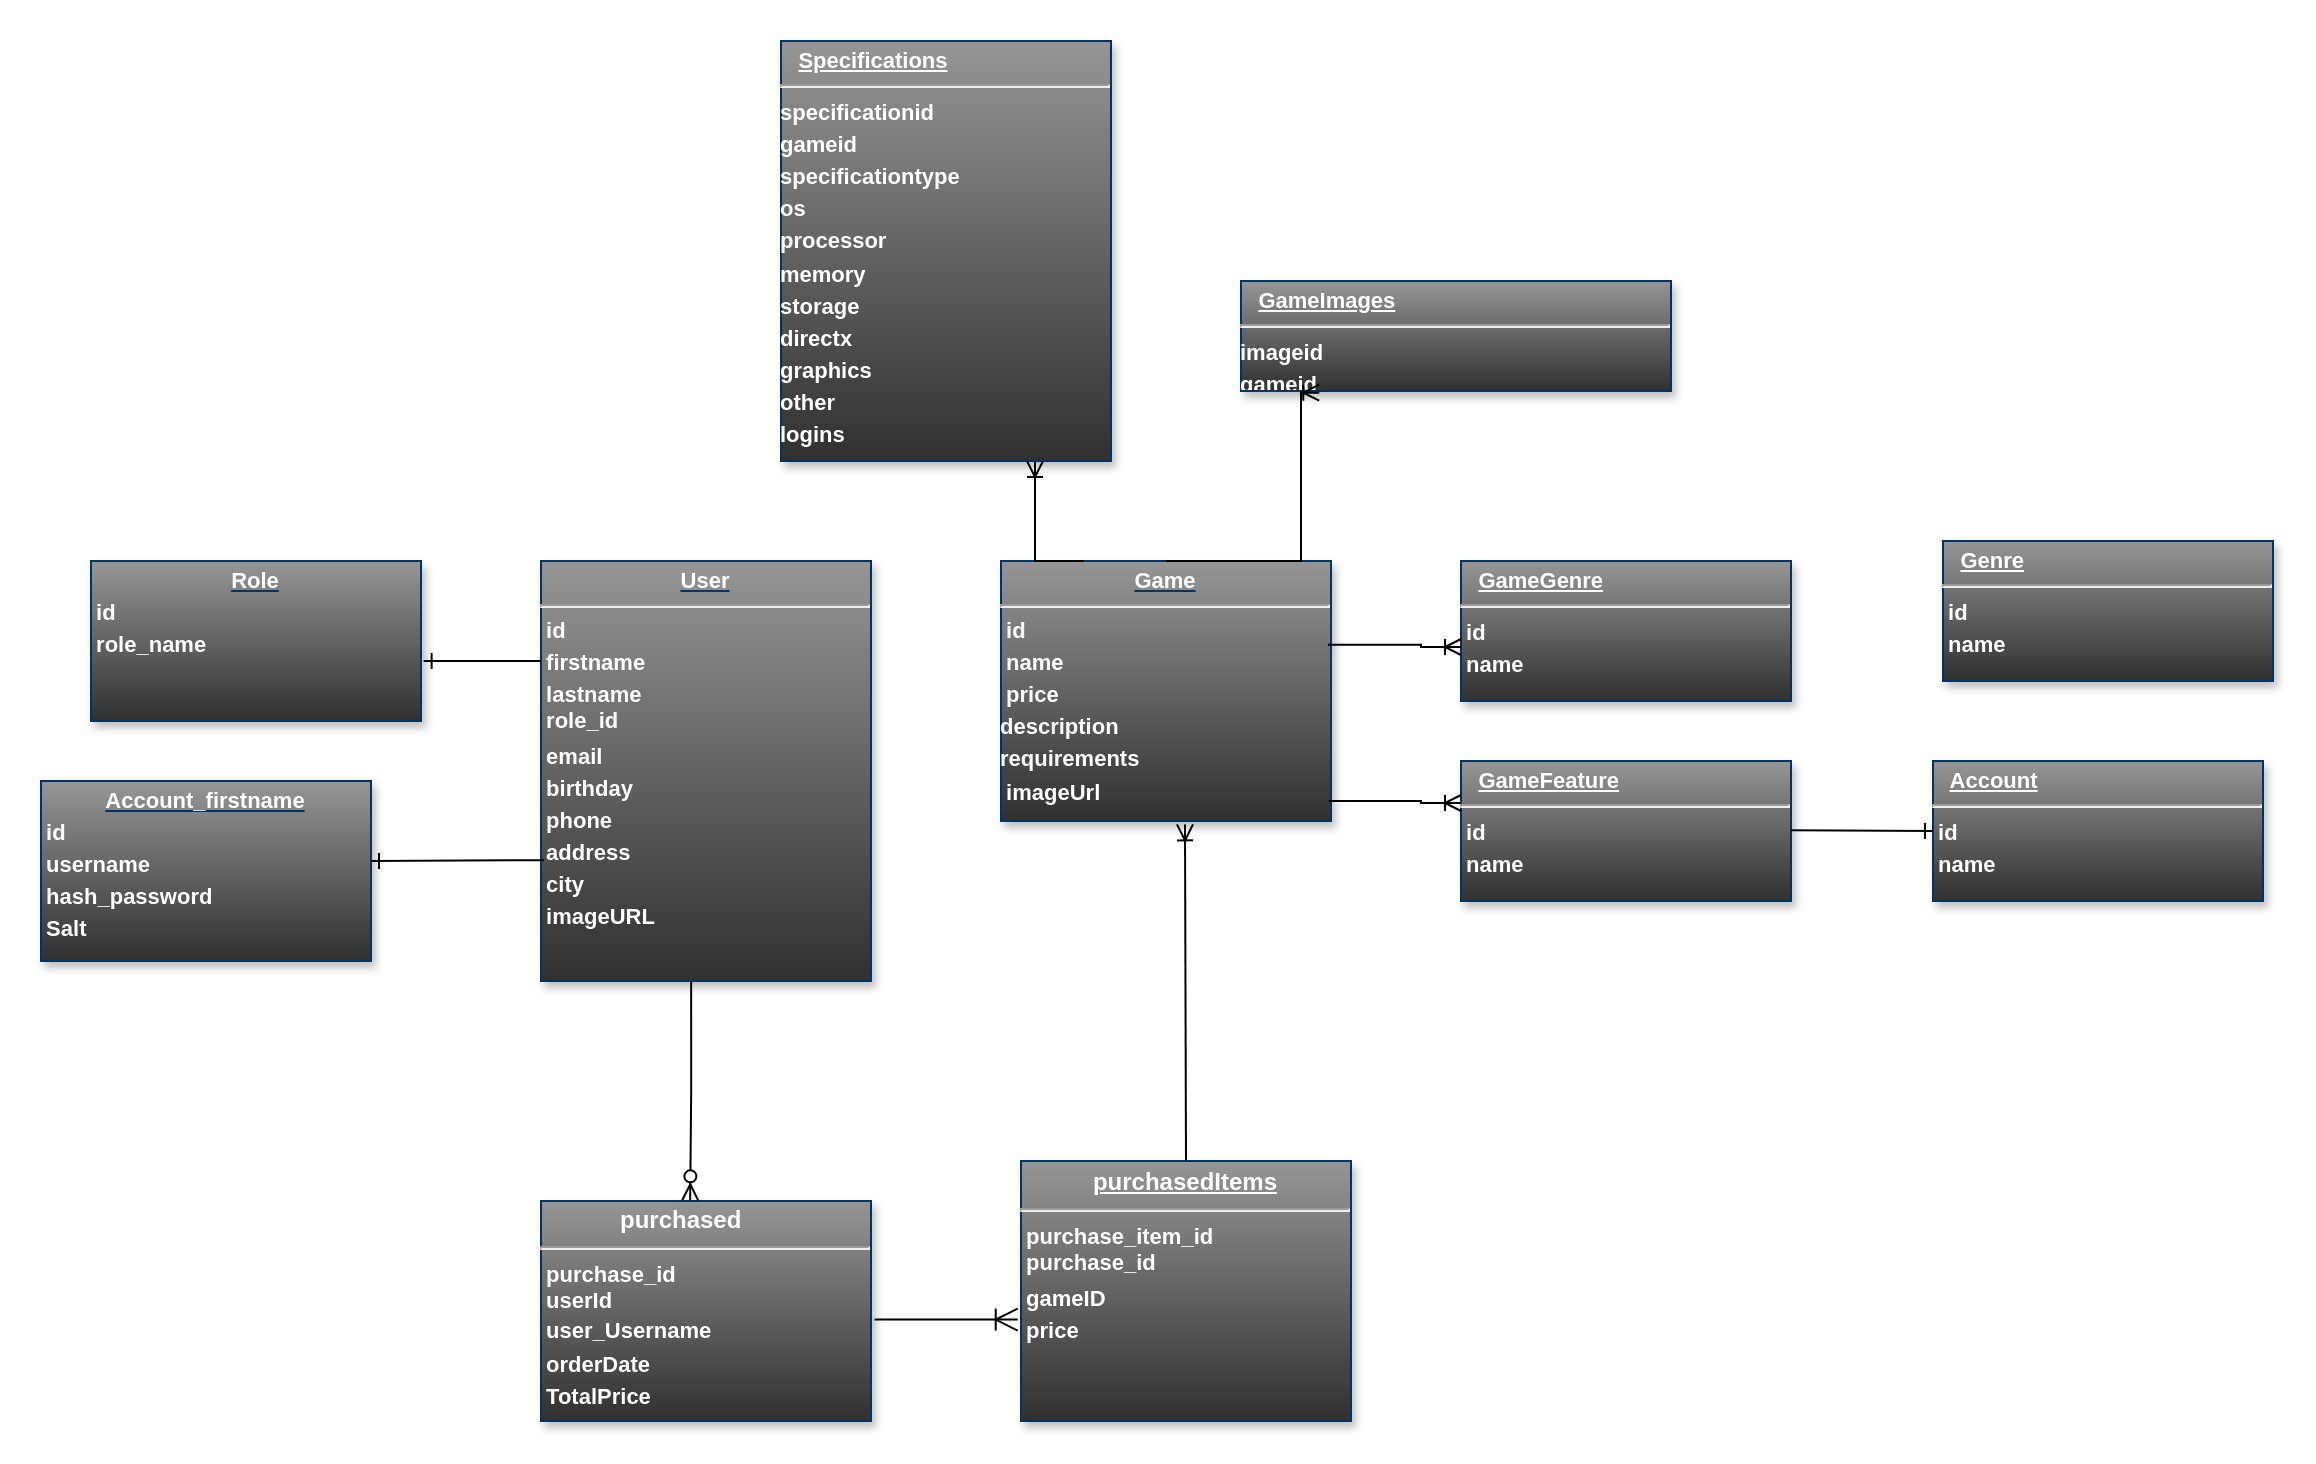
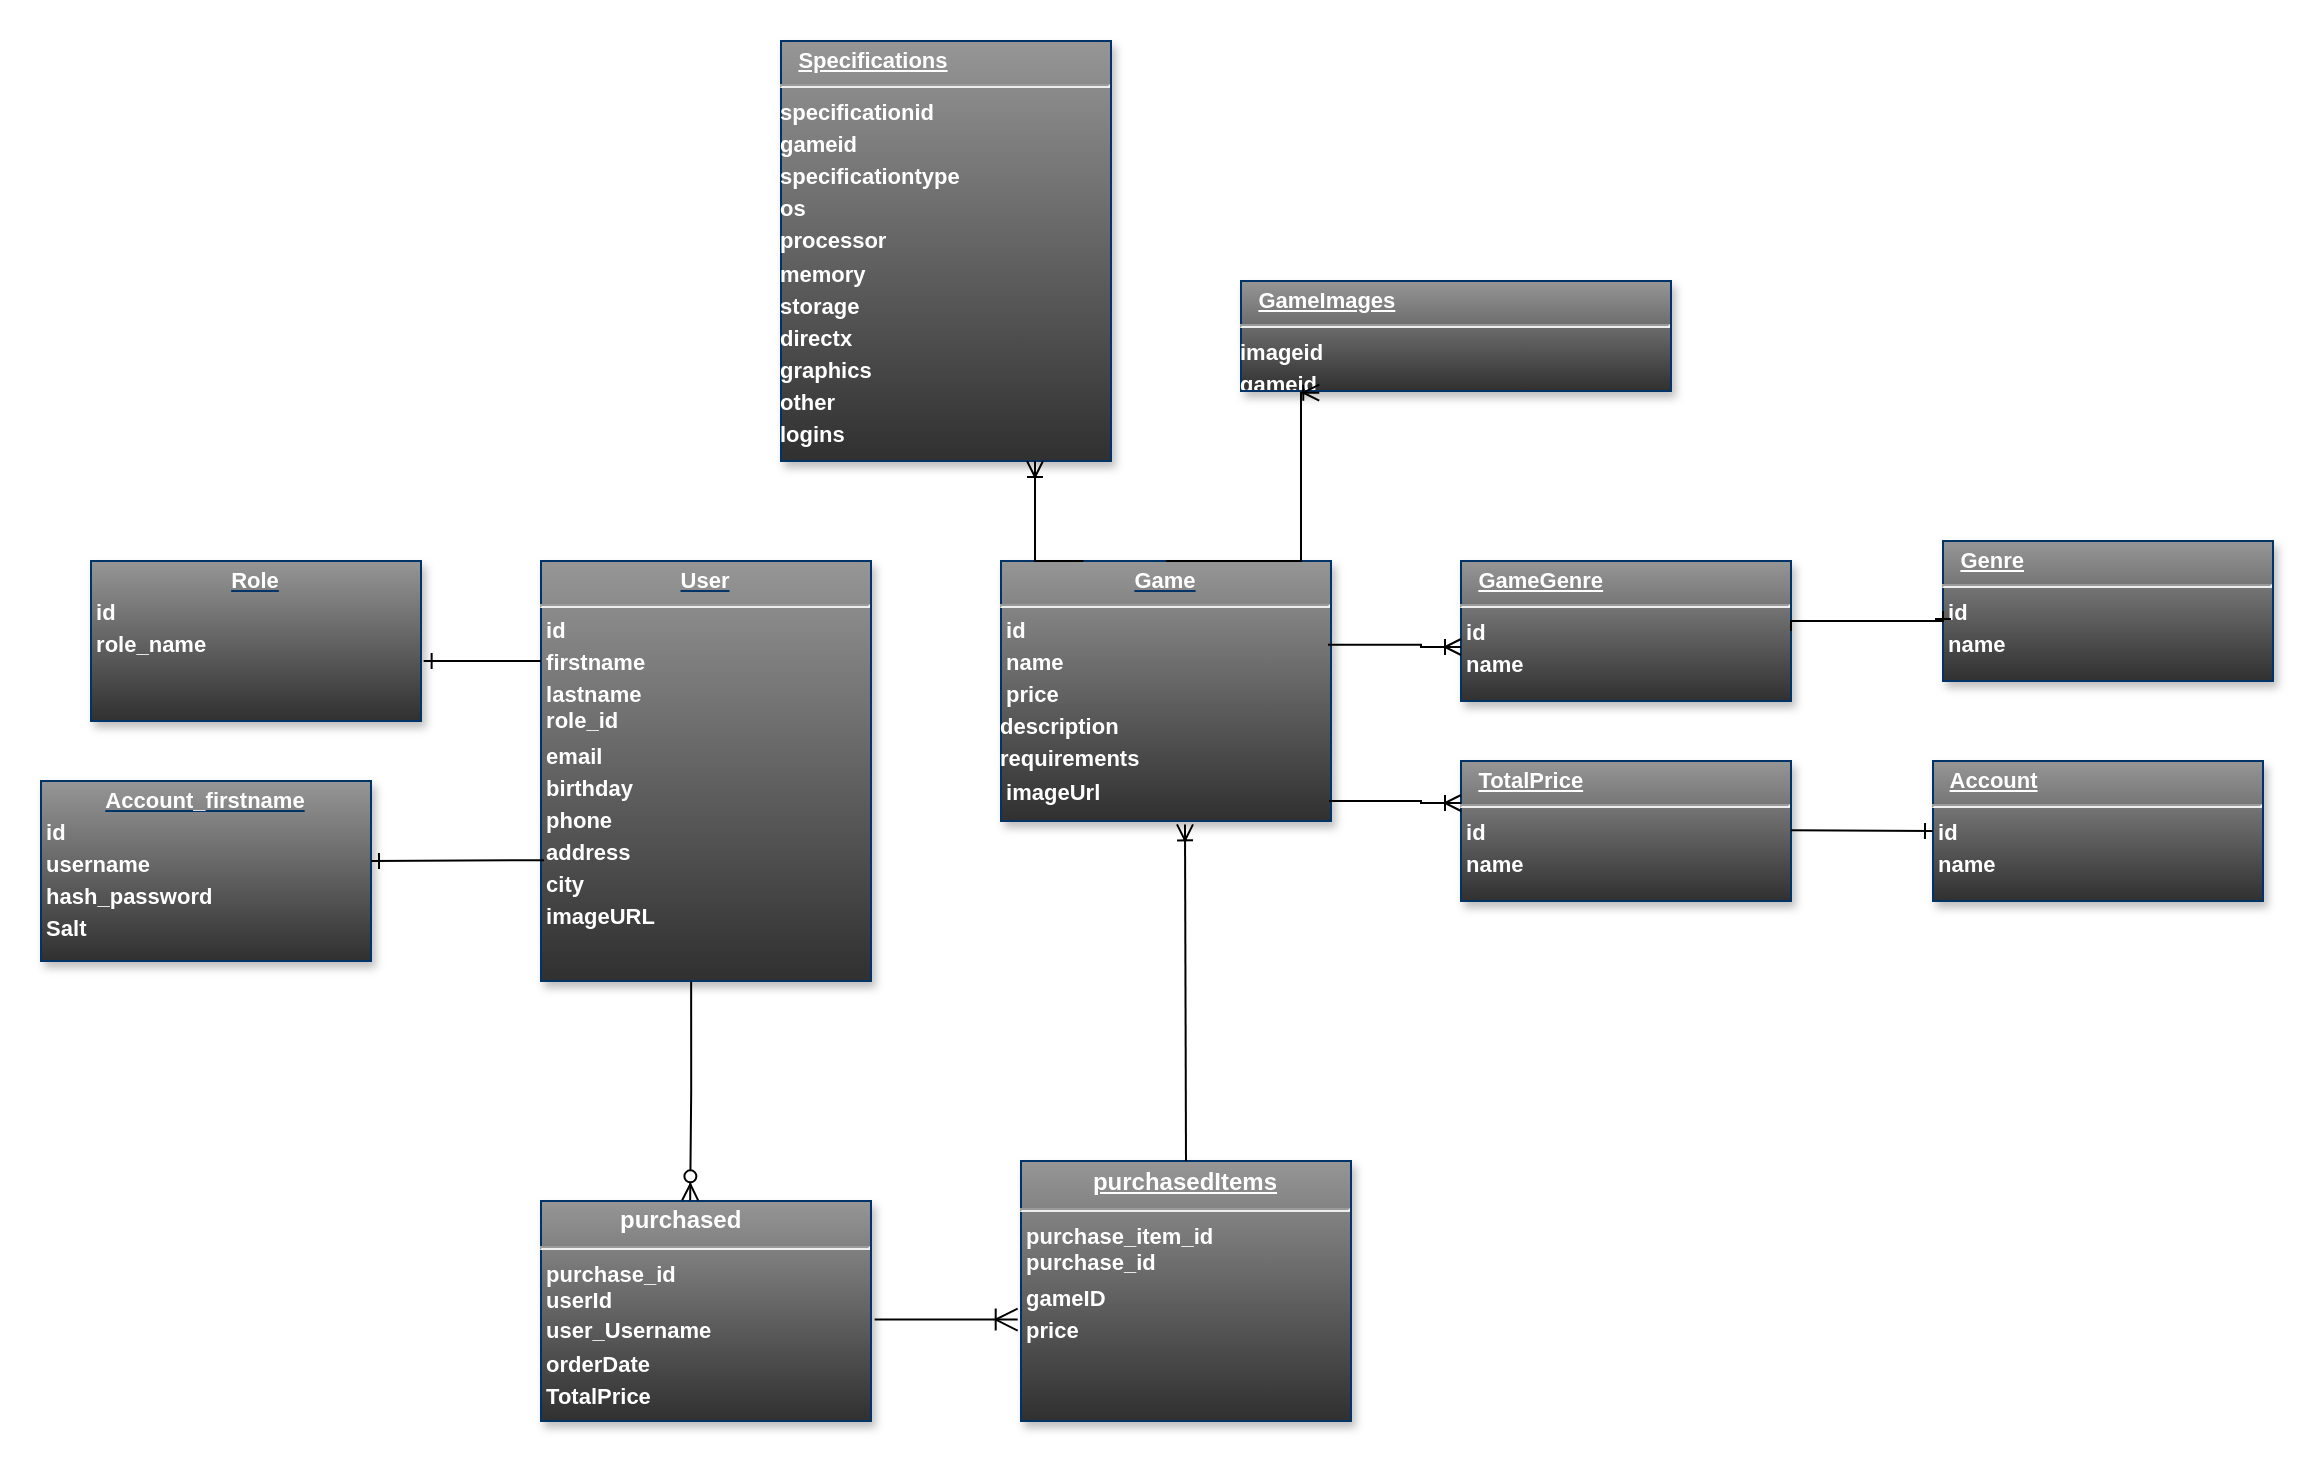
none -> (1868, 621)
(1535, 761) -> (1522, 761)
